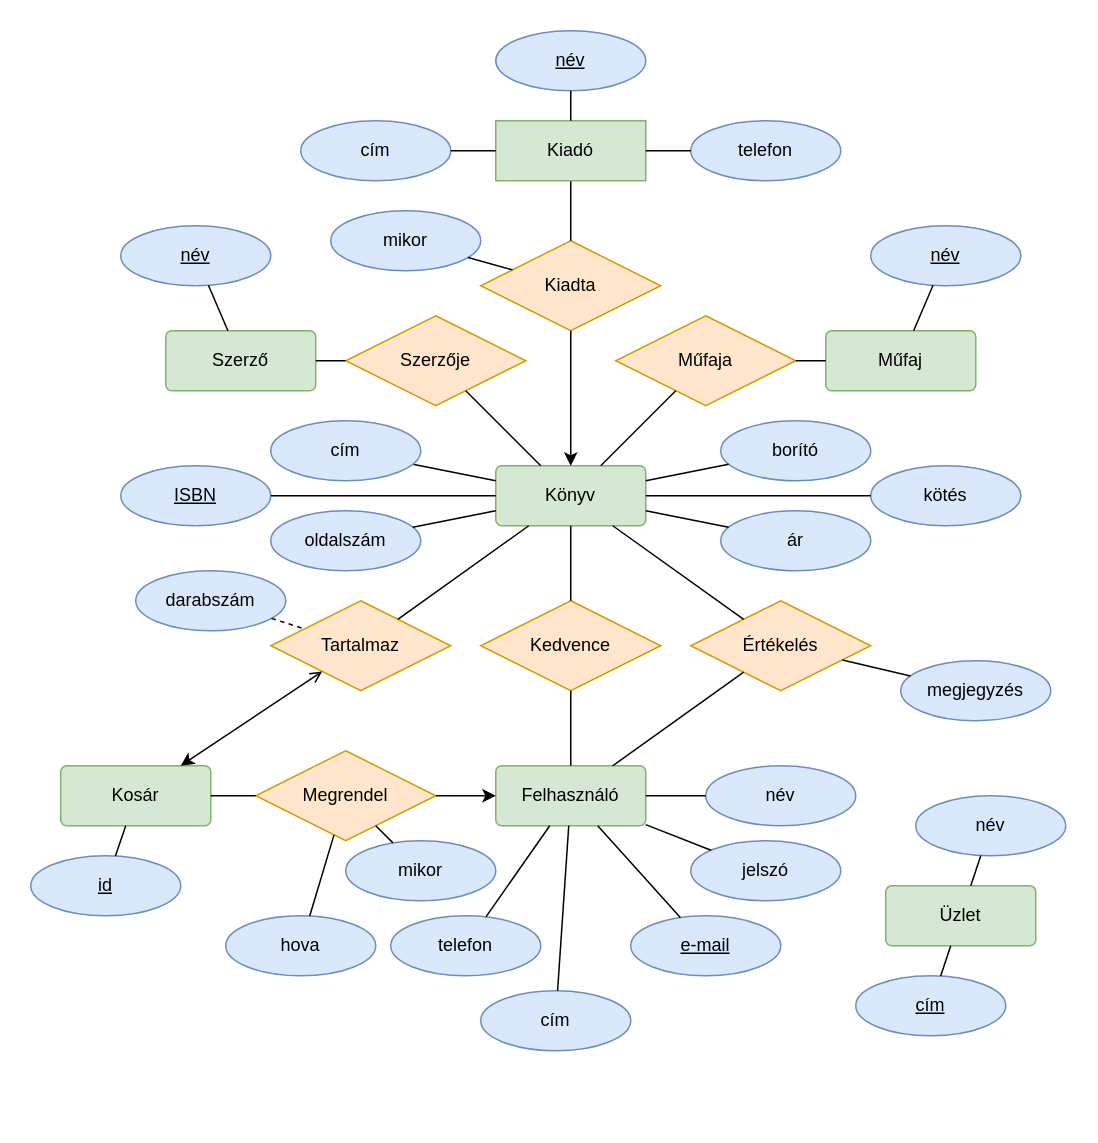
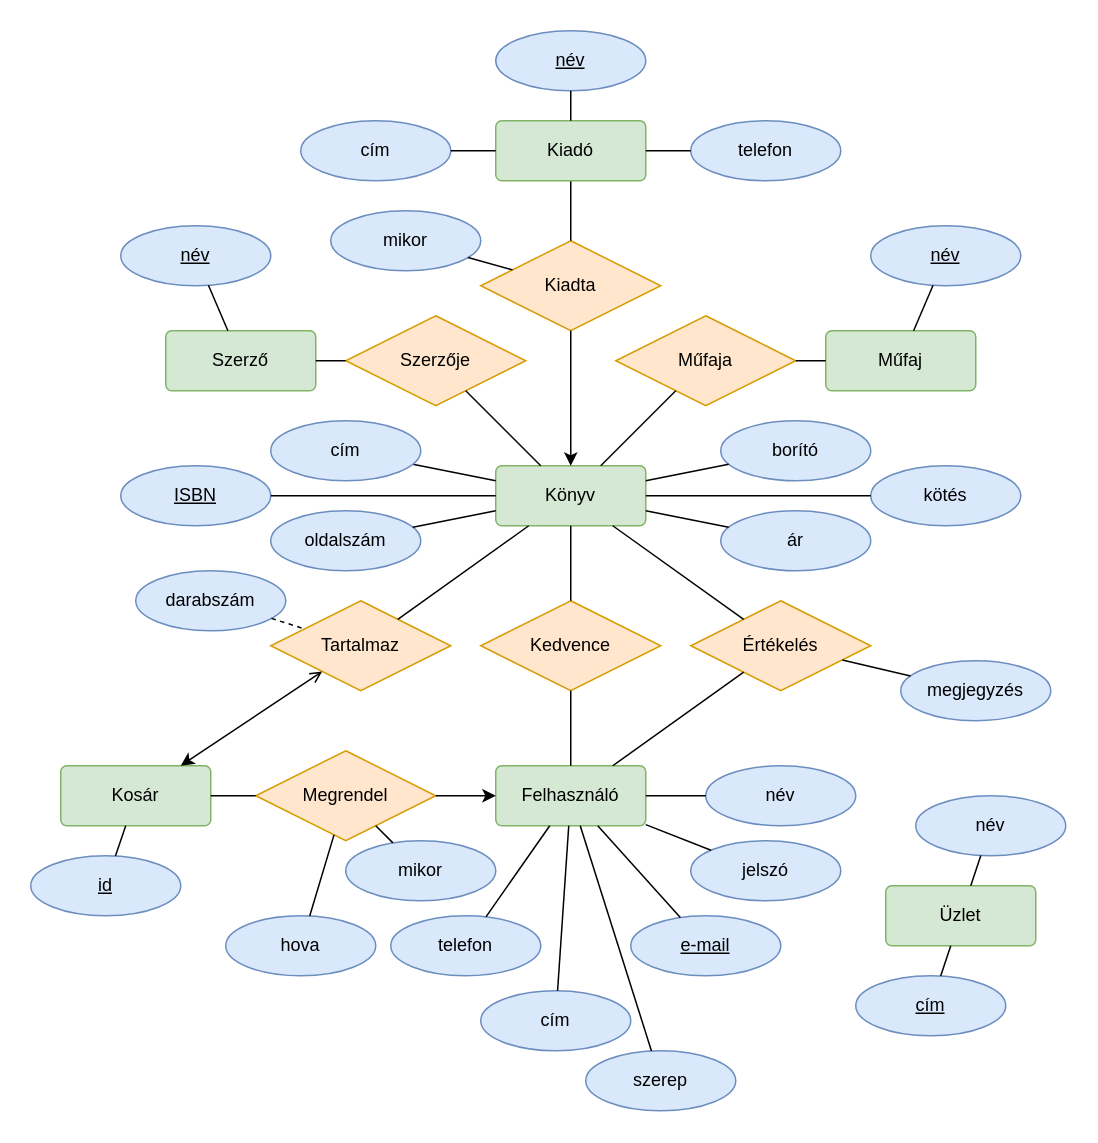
(571, 151) -> (571, 151)
none -> (616, 938)
none -> (661, 1081)
